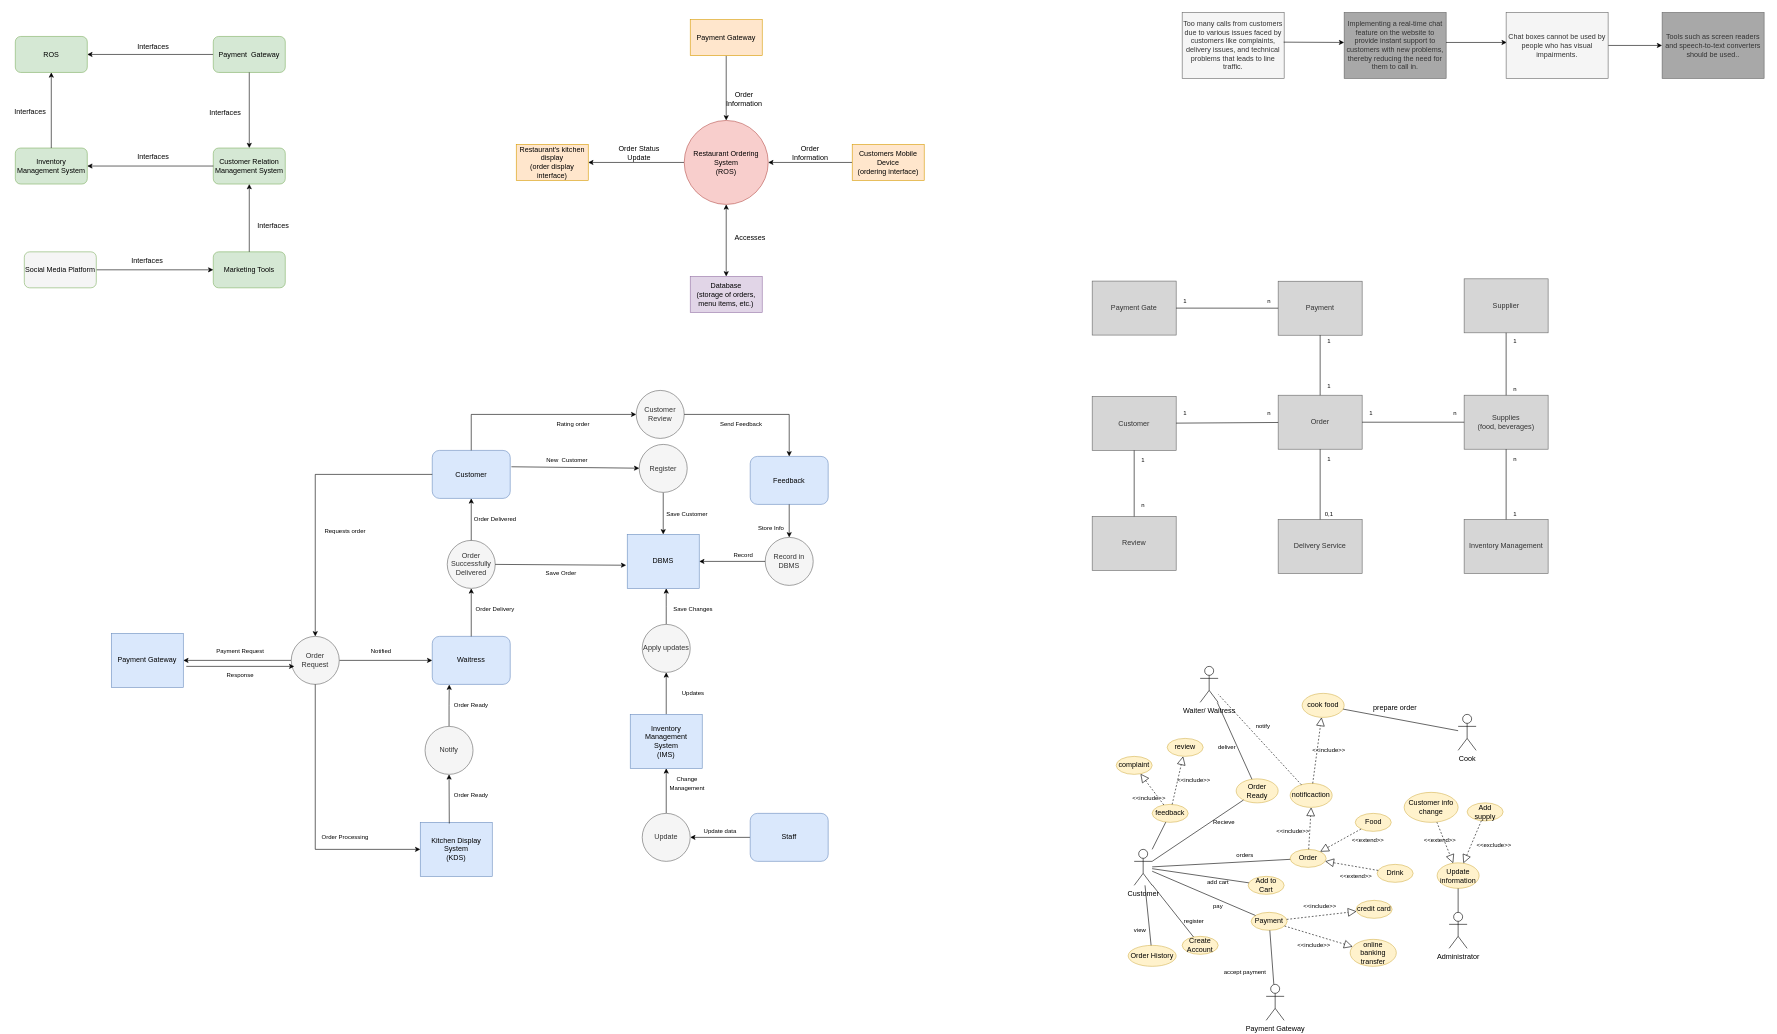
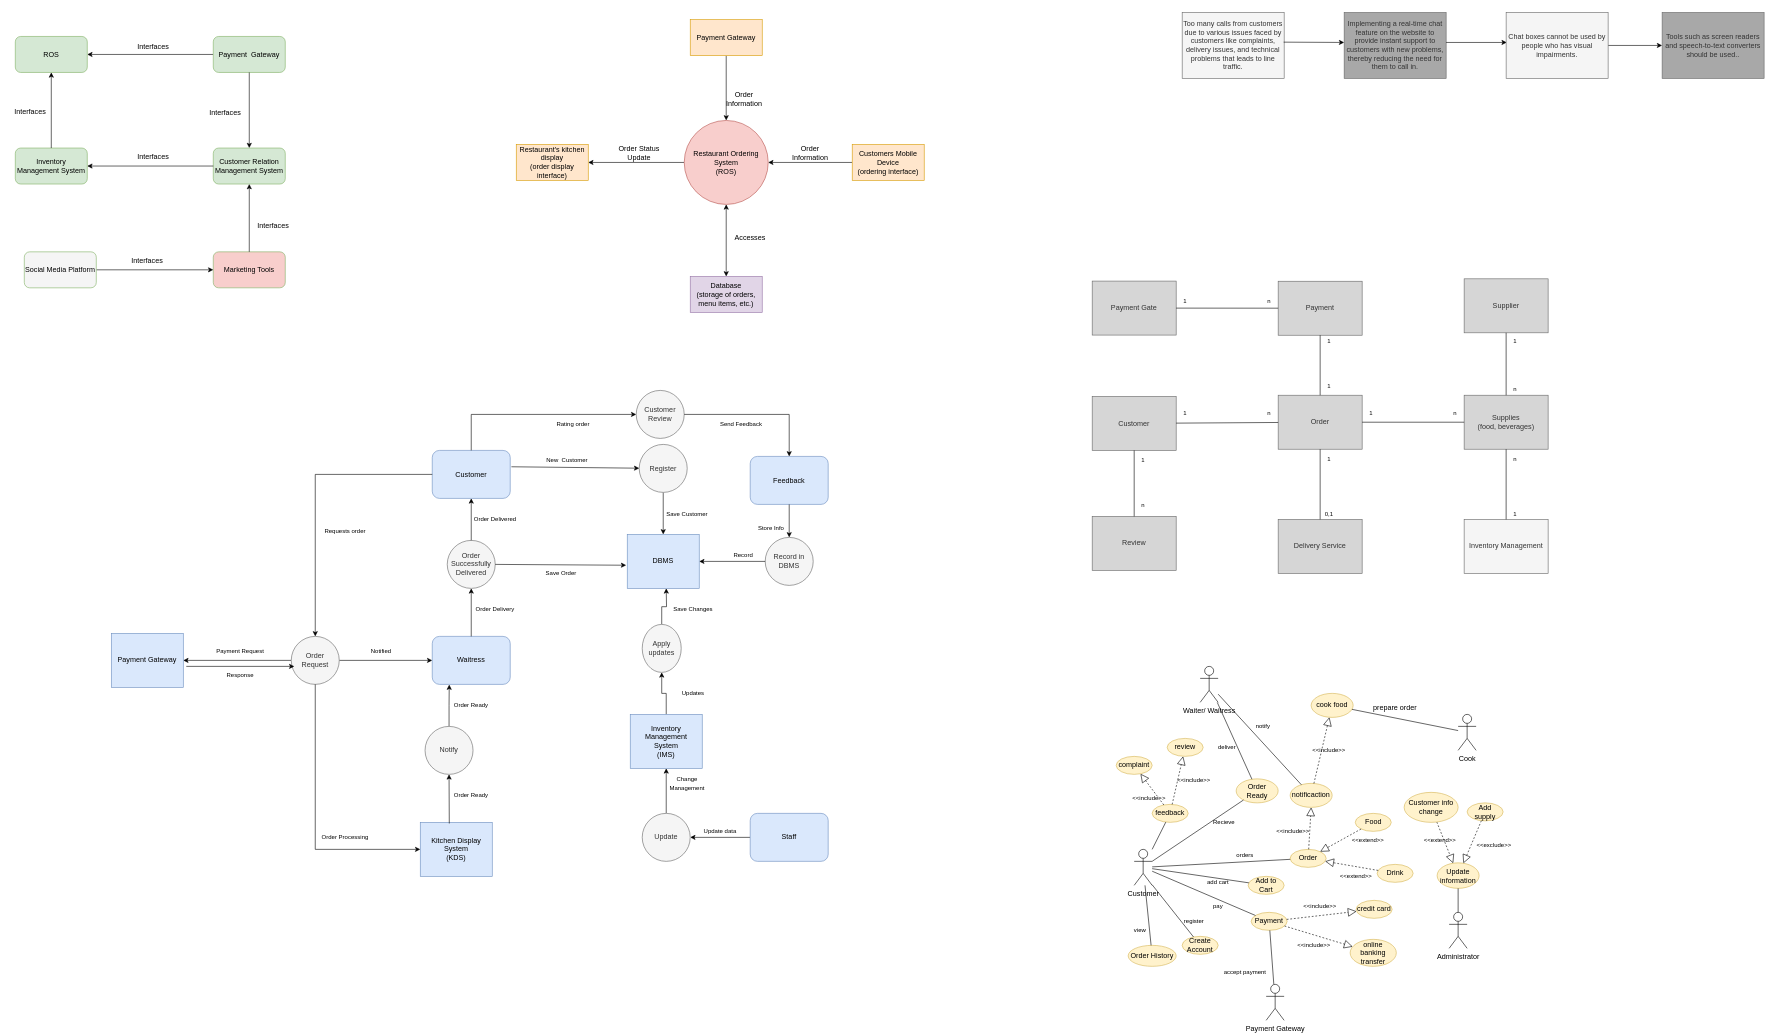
(249, 270) -> (249, 270)
(1506, 546) -> (1506, 546)
(666, 648) -> (662, 648)
(1323, 705) -> (1332, 705)
(1260, 739) -> (1260, 739)
